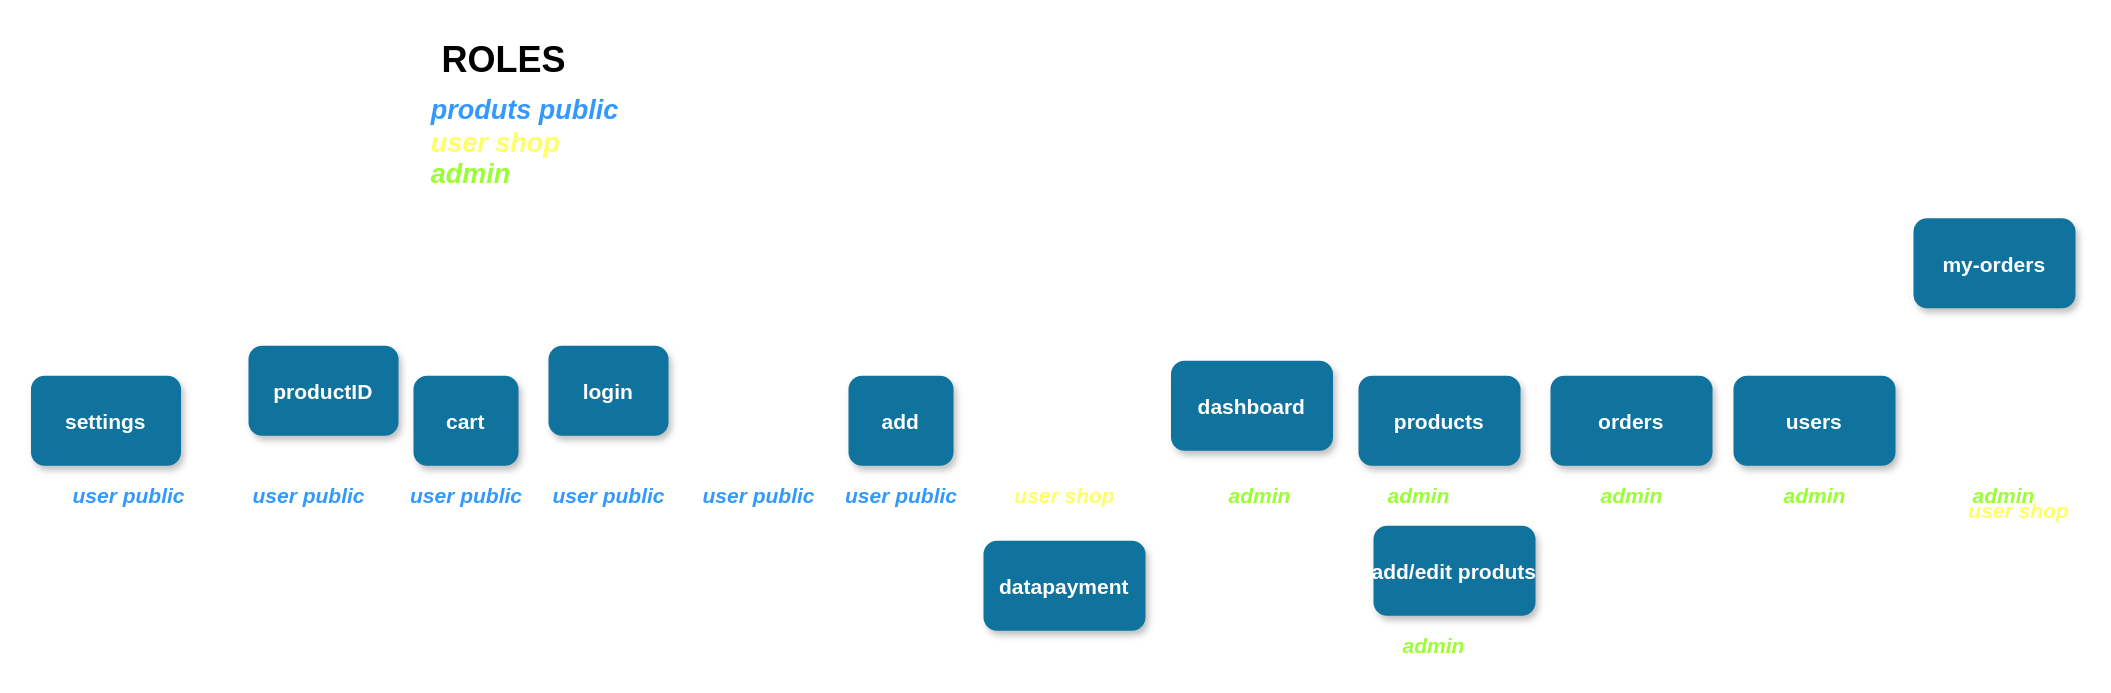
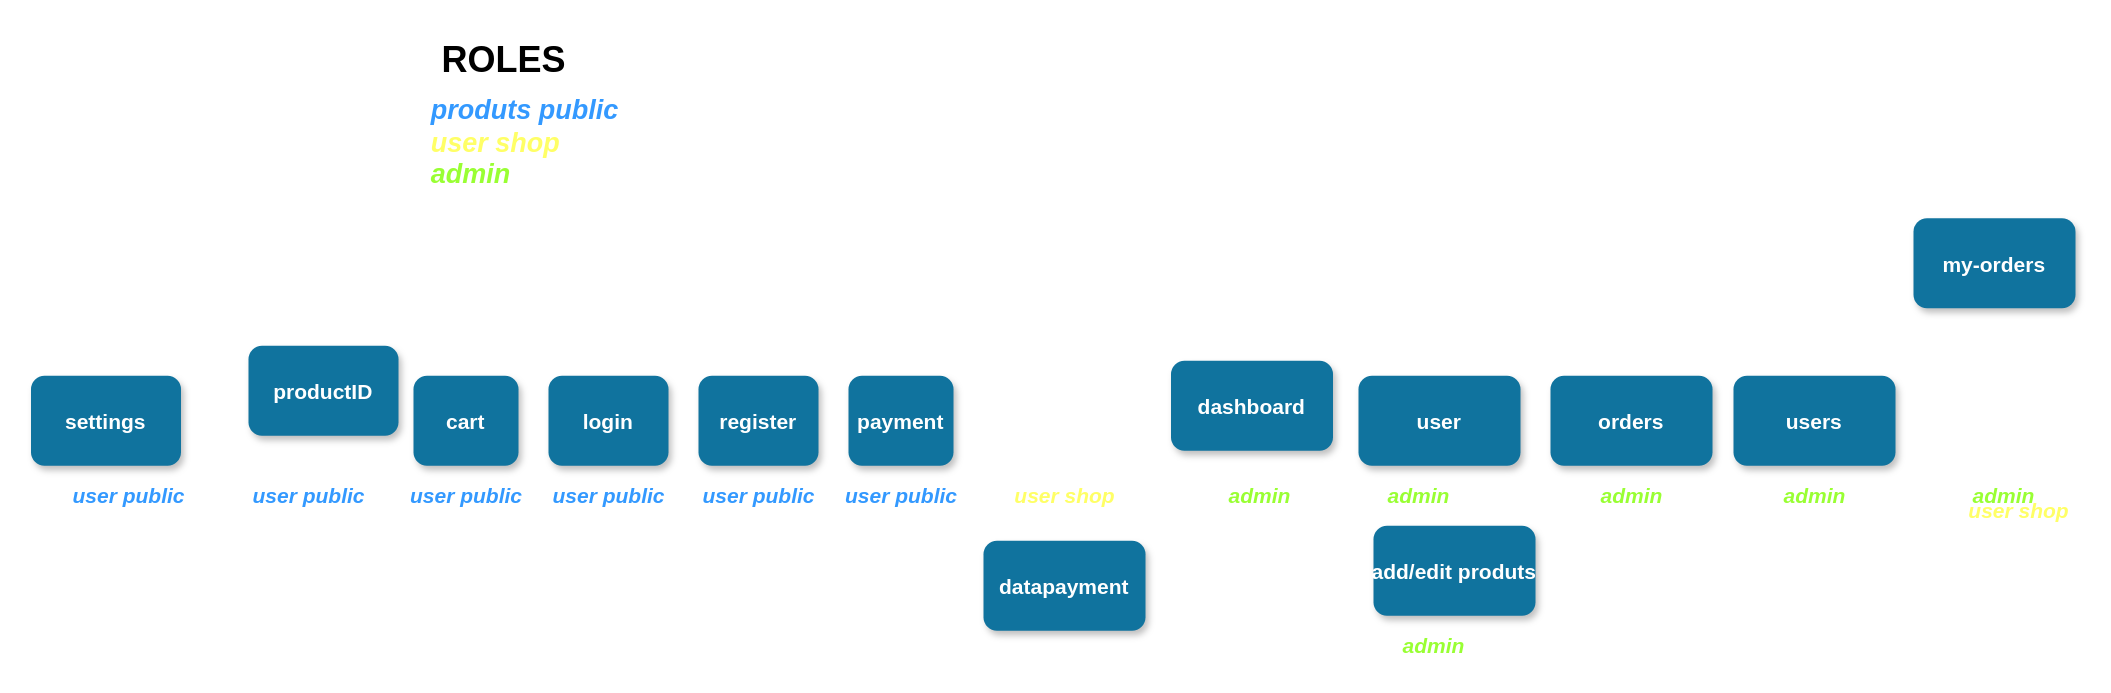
(608, 391) -> (608, 421)
none -> (758, 421)
(900, 422) -> (900, 422)
(1439, 422) -> (1439, 422)
